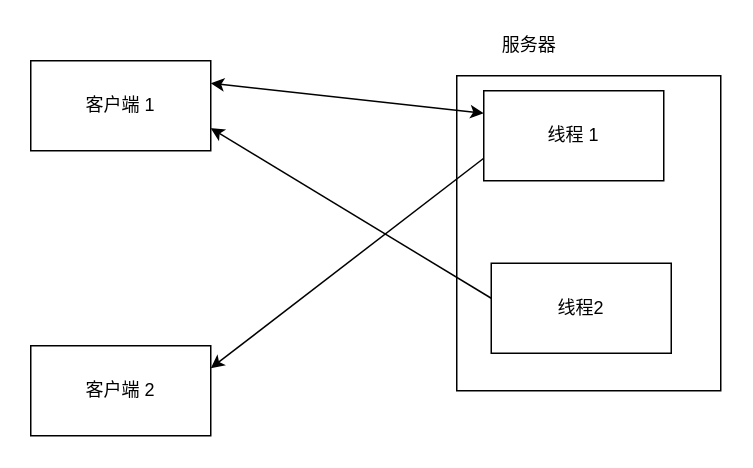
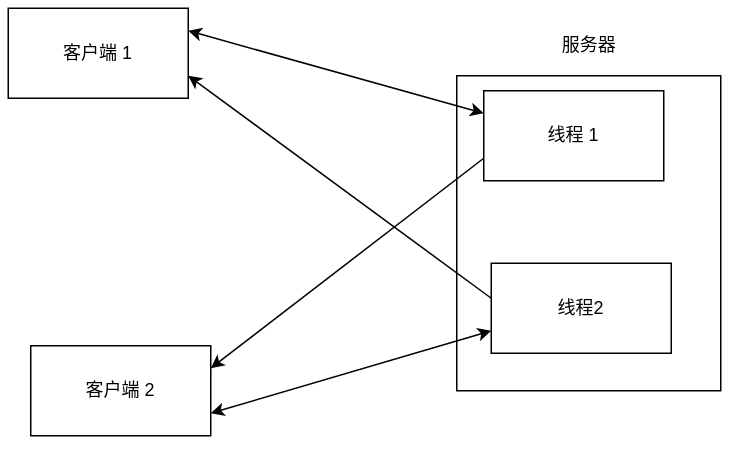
(529, 46) -> (589, 46)
(121, 106) -> (98, 53)
none -> (351, 372)
